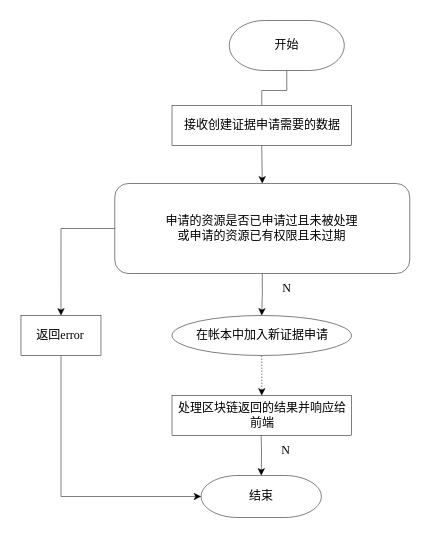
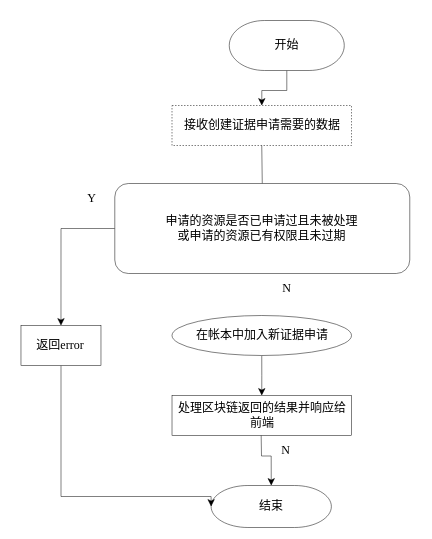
(262, 101) -> (262, 98)
(262, 126) -> (262, 126)
(262, 176) -> (262, 179)
none -> (92, 199)
(262, 308) -> none
(61, 336) -> (61, 346)
(262, 372) -> (262, 372)
(261, 497) -> (271, 507)
